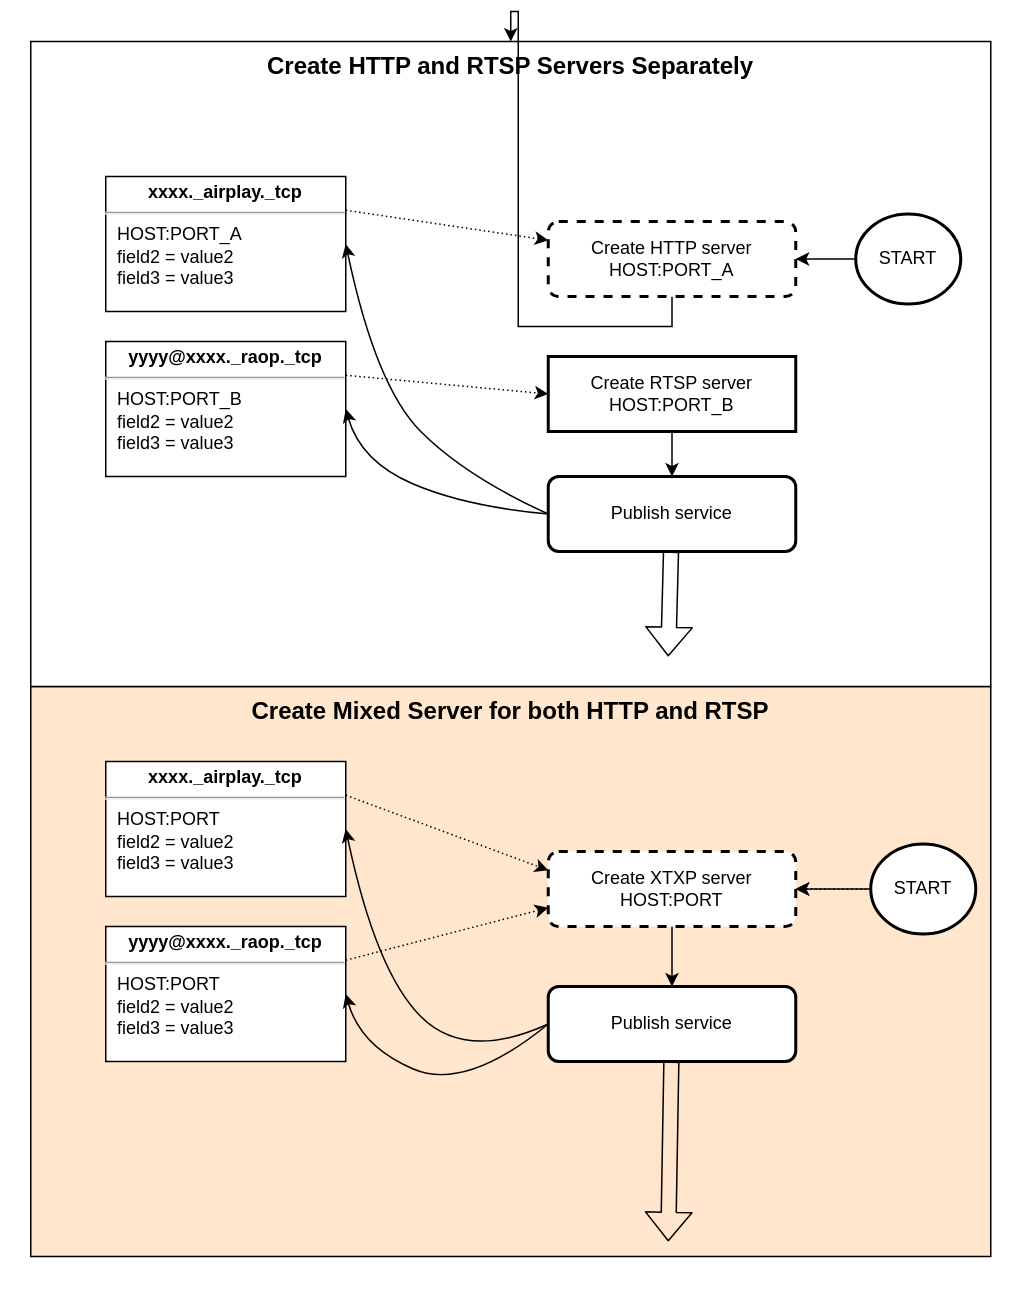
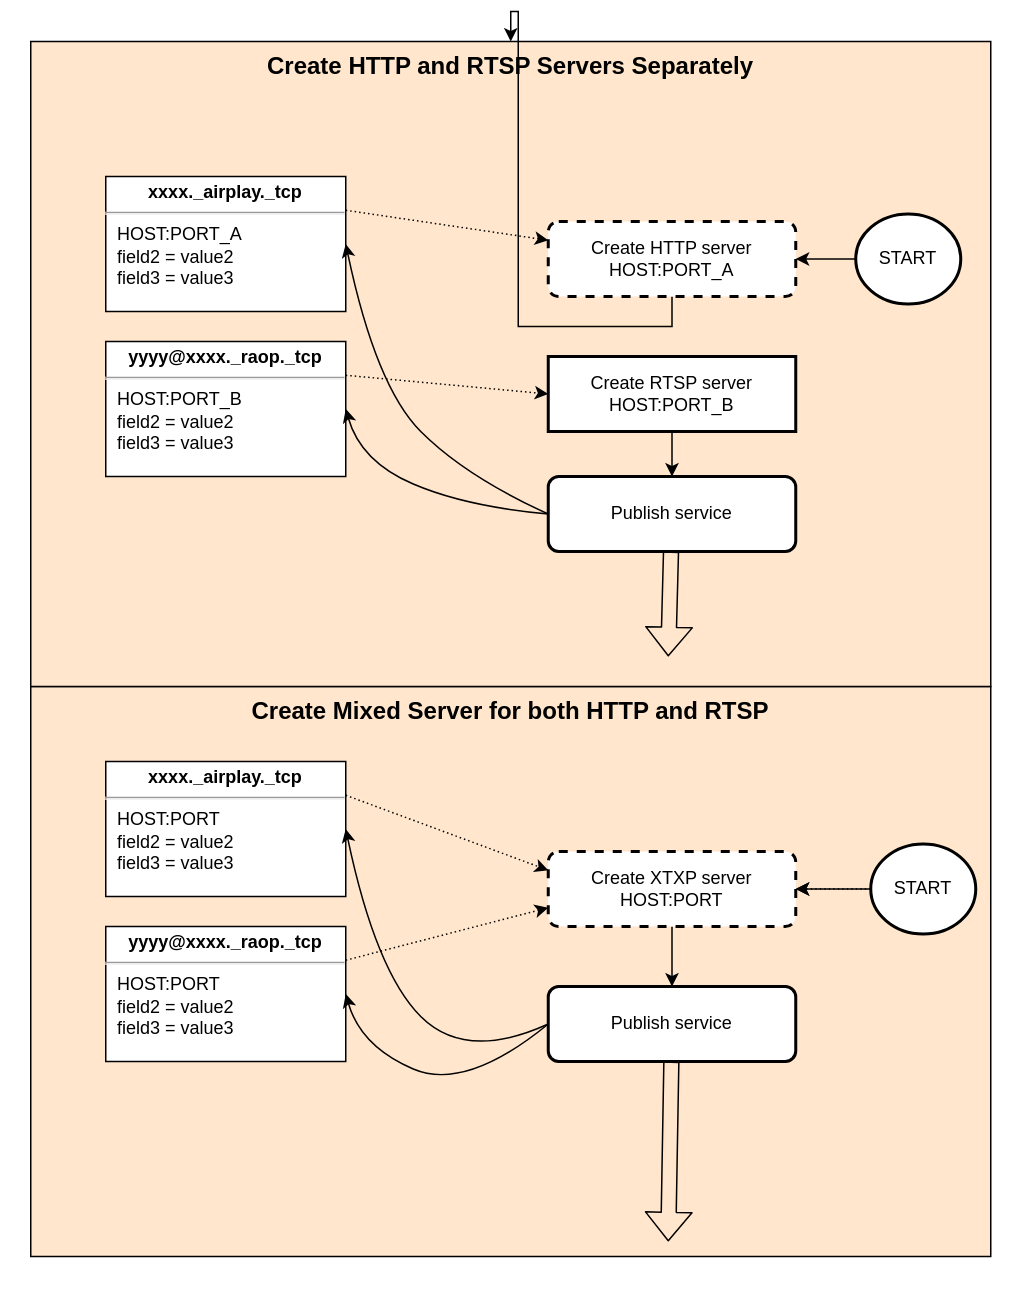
(511, 364) -> (511, 364)
